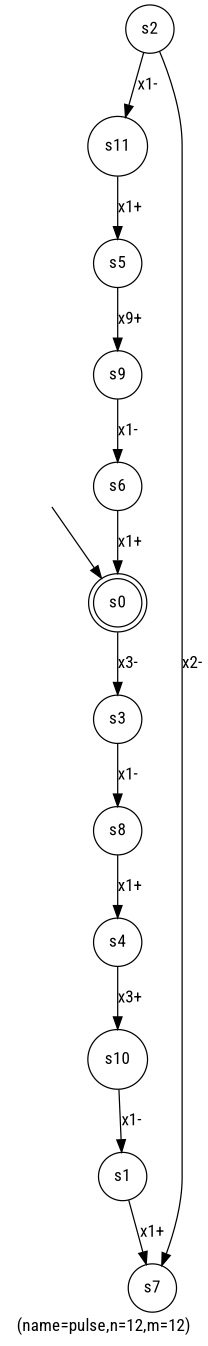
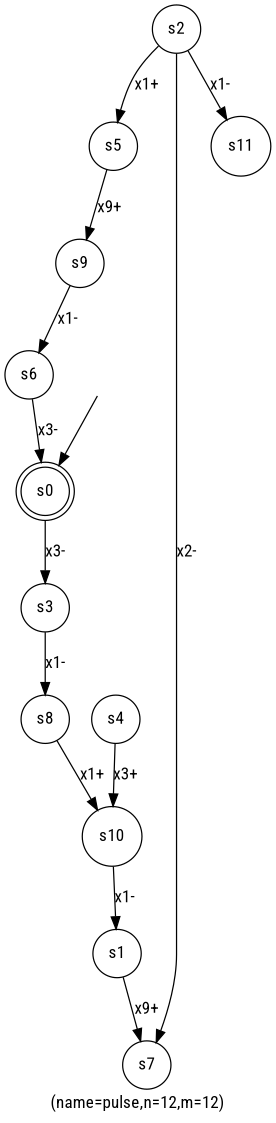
(118, 201) -> (135, 75)
(130, 542) -> (48, 431)
(118, 880) -> (74, 770)
(152, 1232) -> (147, 1009)
